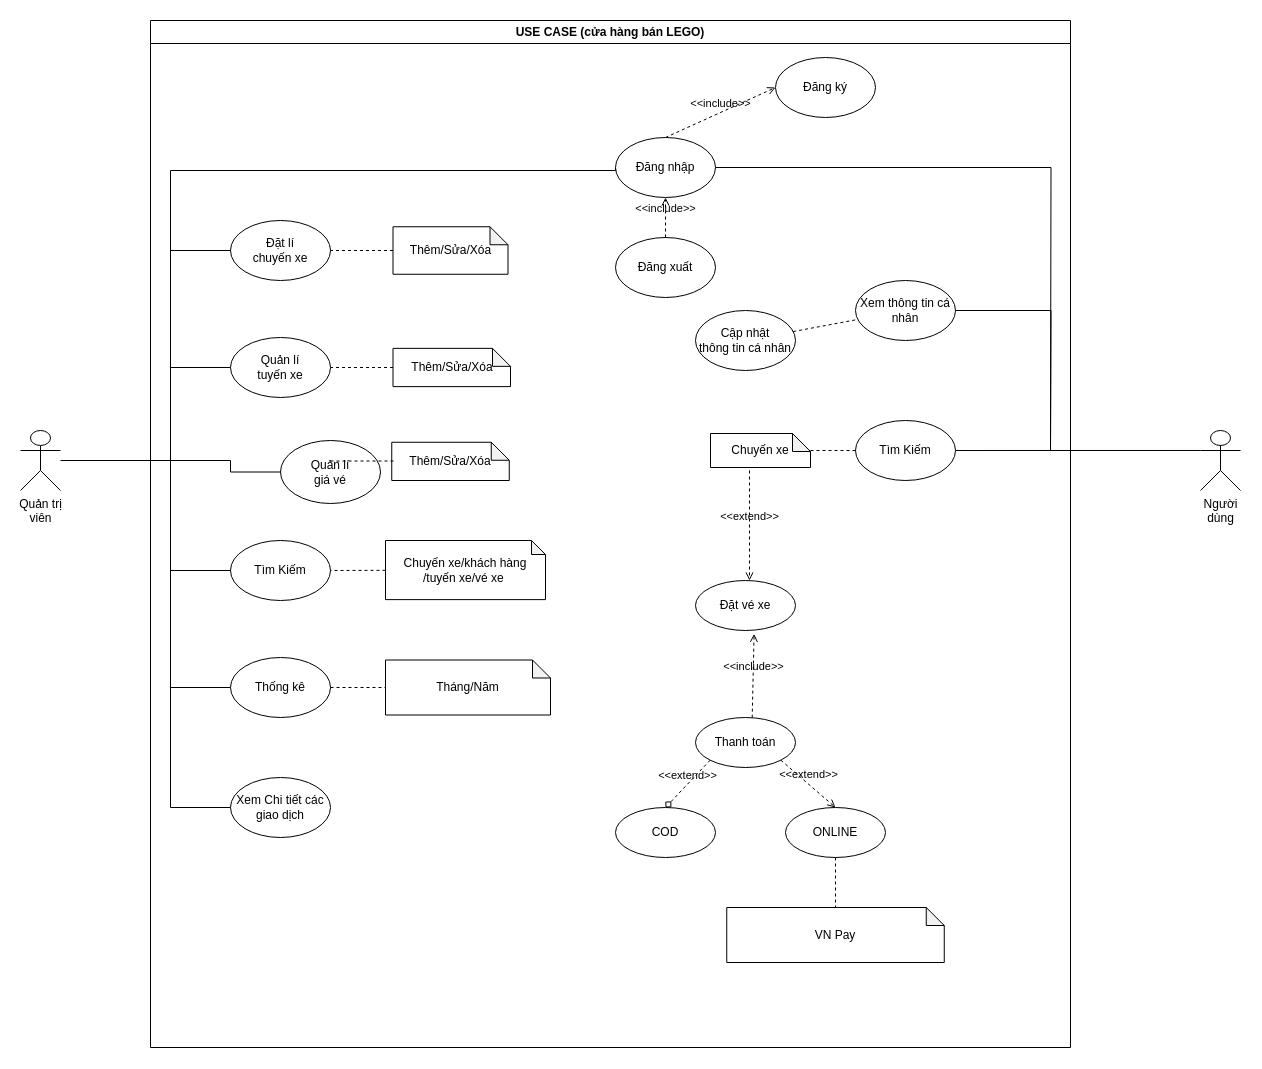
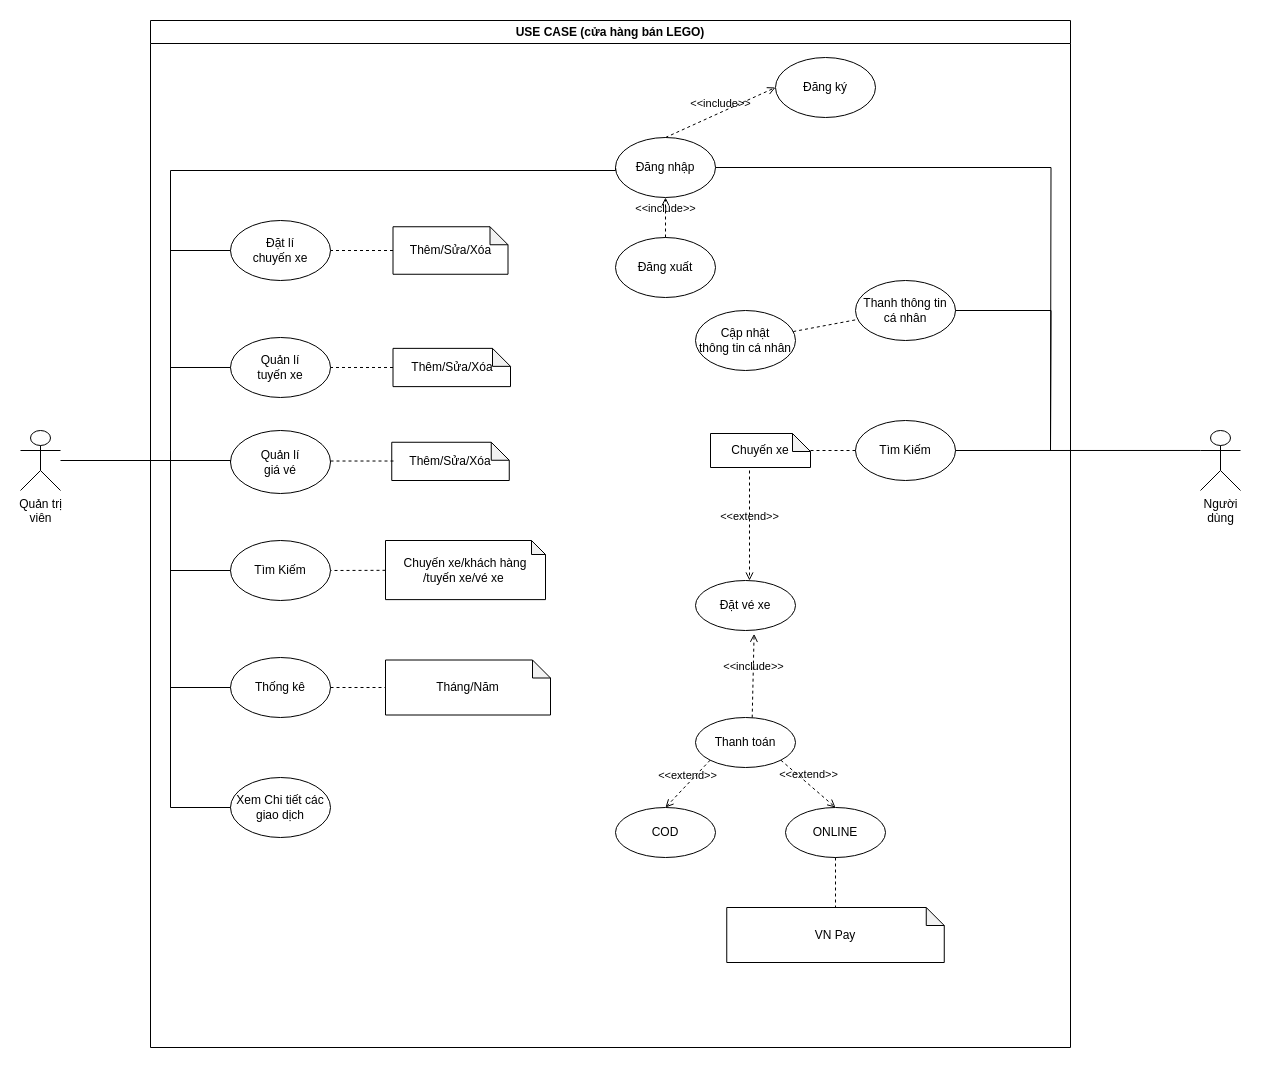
(906, 311) -> (906, 311)
(331, 472) -> (281, 462)
(671, 801) -> (670, 803)
